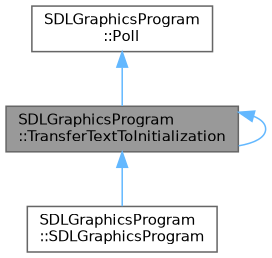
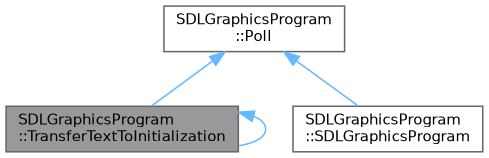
(122, 187) -> (327, 84)
